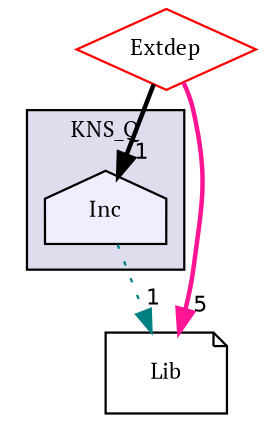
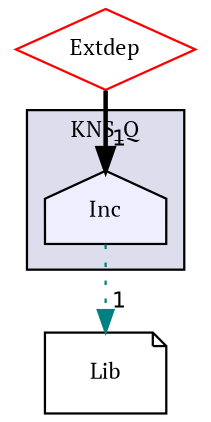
(202, 195) -> none
